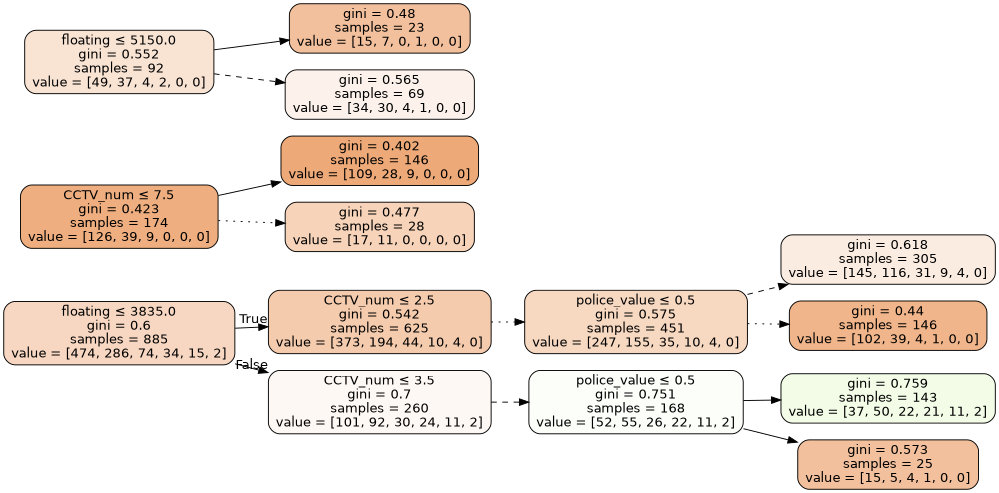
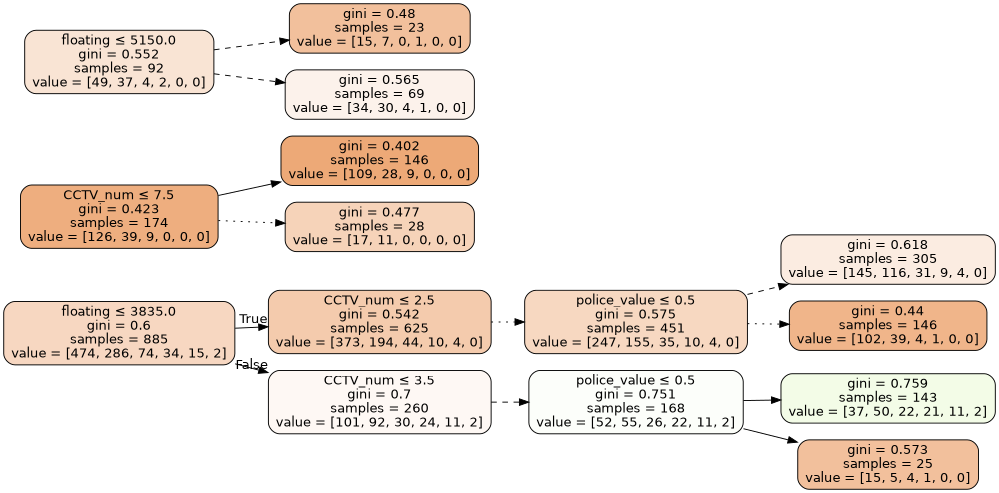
(247, 46) -> (247, 46)
